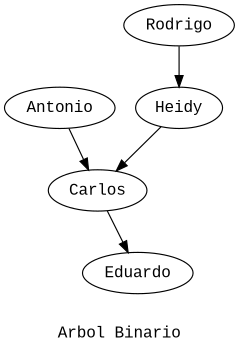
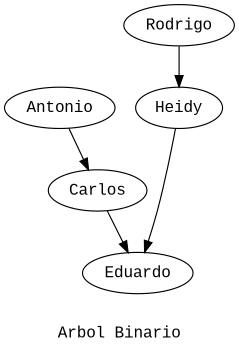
(143, 145) -> (164, 185)
